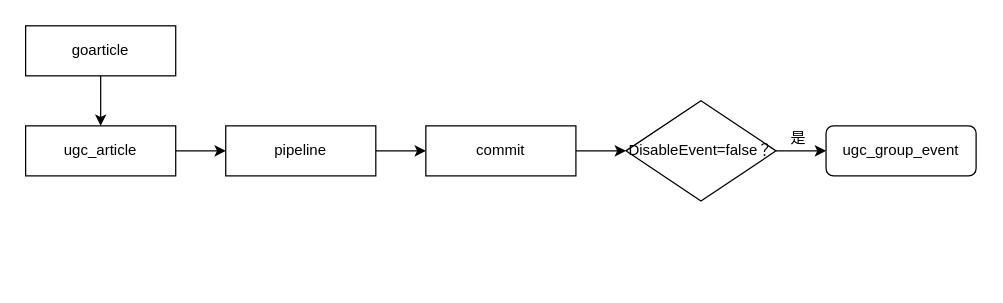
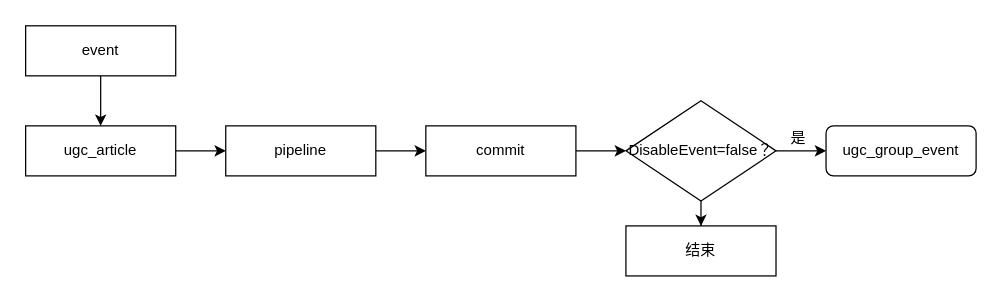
(101, 51) -> (101, 51)
none -> (701, 218)
none -> (701, 251)
